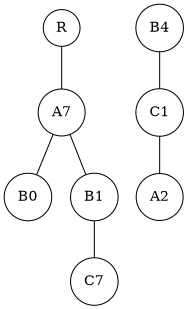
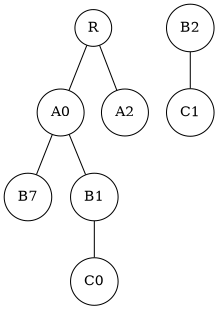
(160, 28) -> (190, 28)
(62, 112) -> (61, 112)
(160, 155) -> (108, 68)
(28, 197) -> (28, 197)
(94, 282) -> (94, 282)
